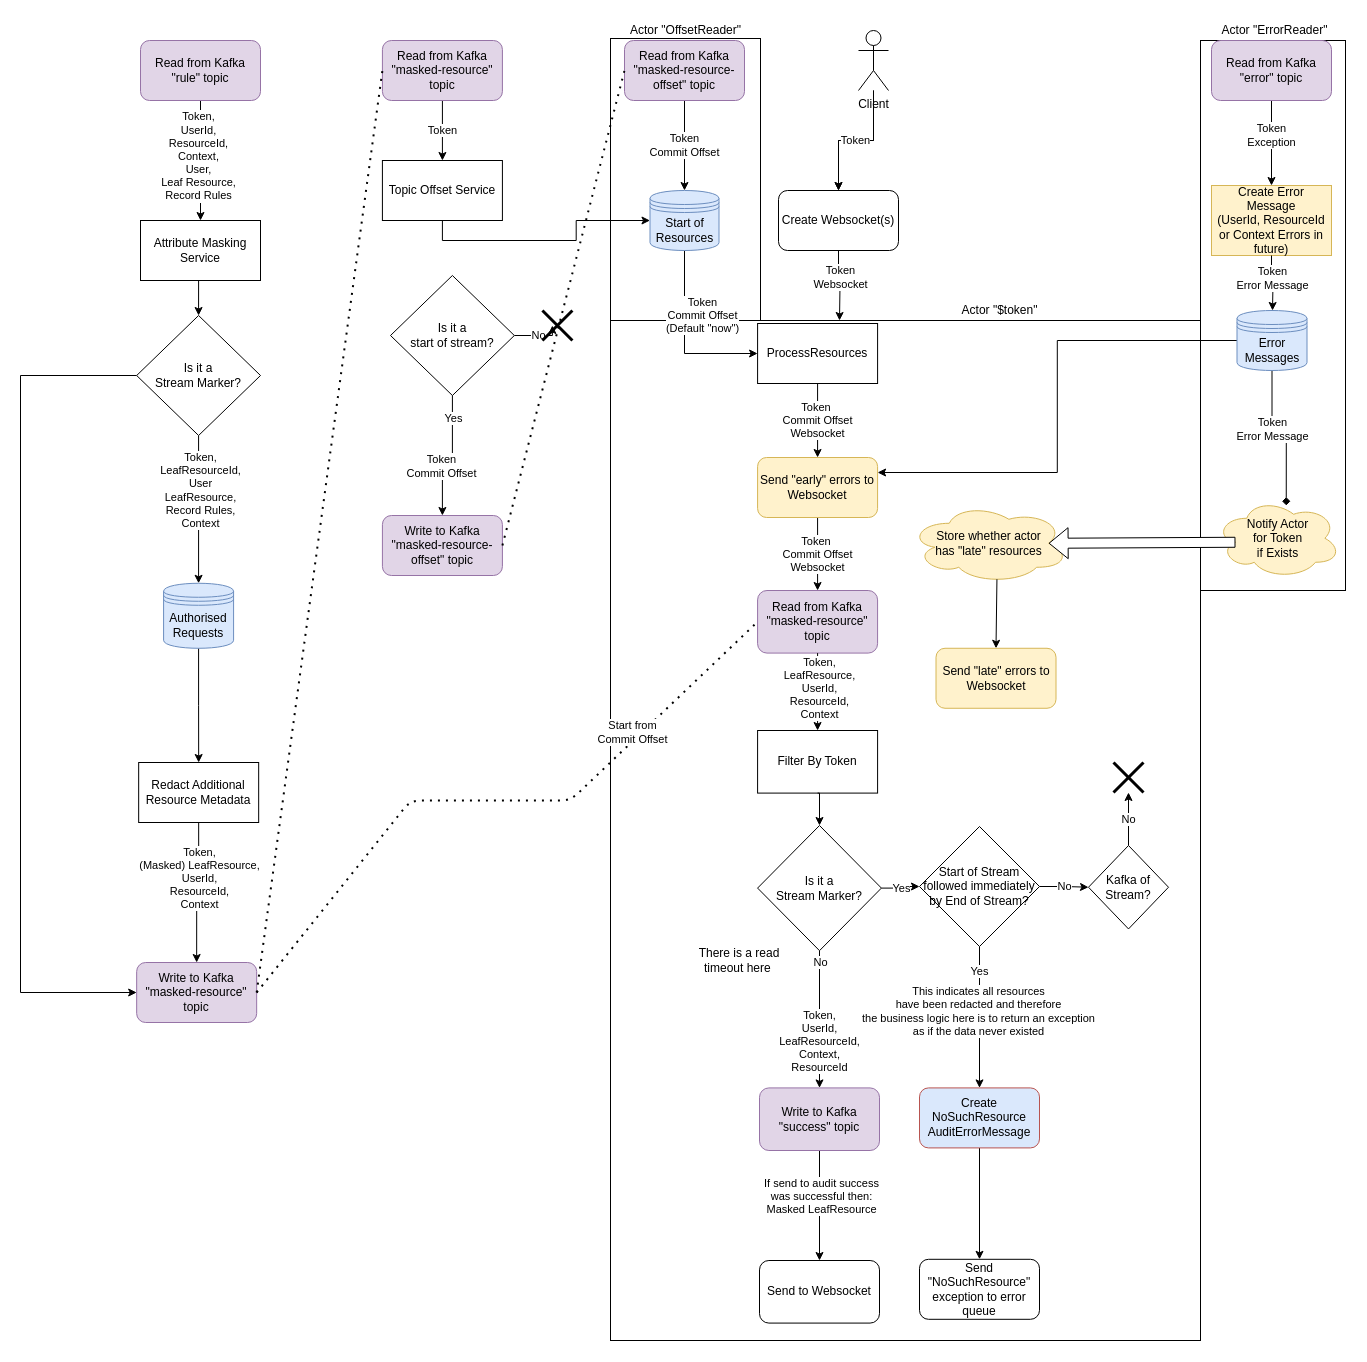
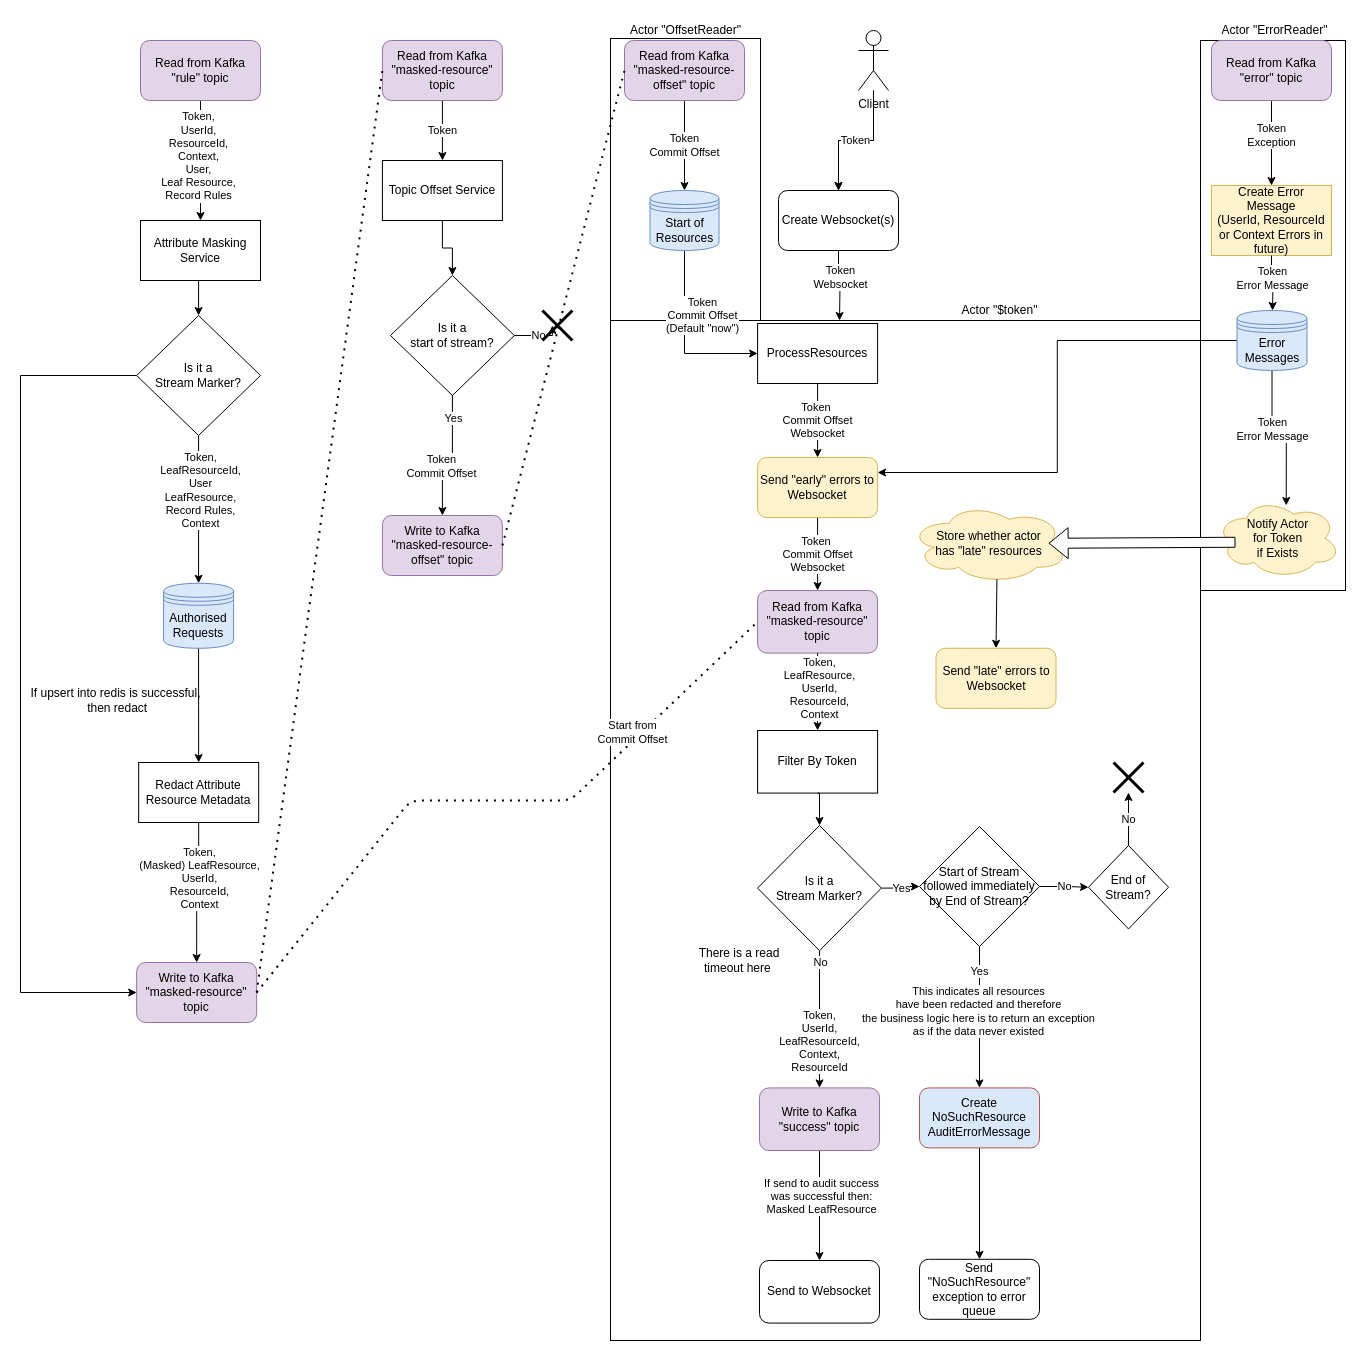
(551, 241) -> (452, 248)
(1286, 496) -> (1286, 497)
none -> (116, 701)
(199, 793) -> (199, 793)
(1129, 888) -> (1129, 888)
